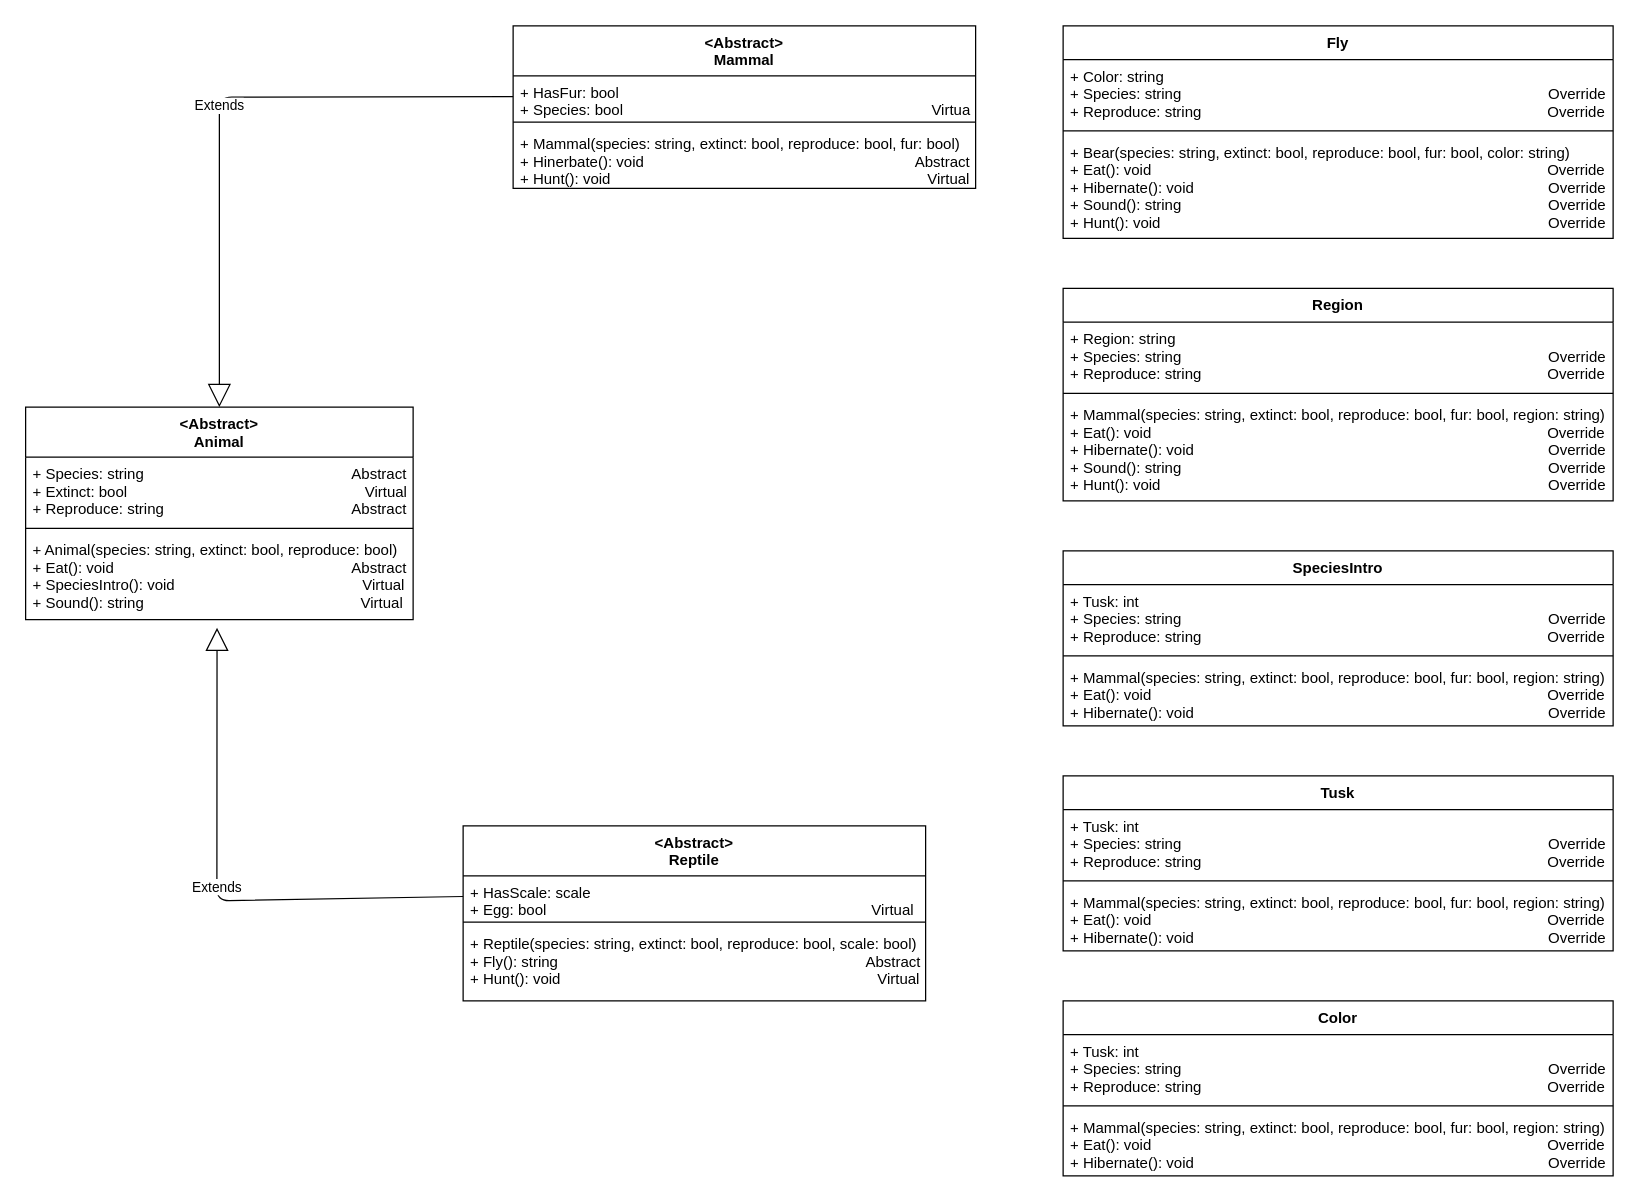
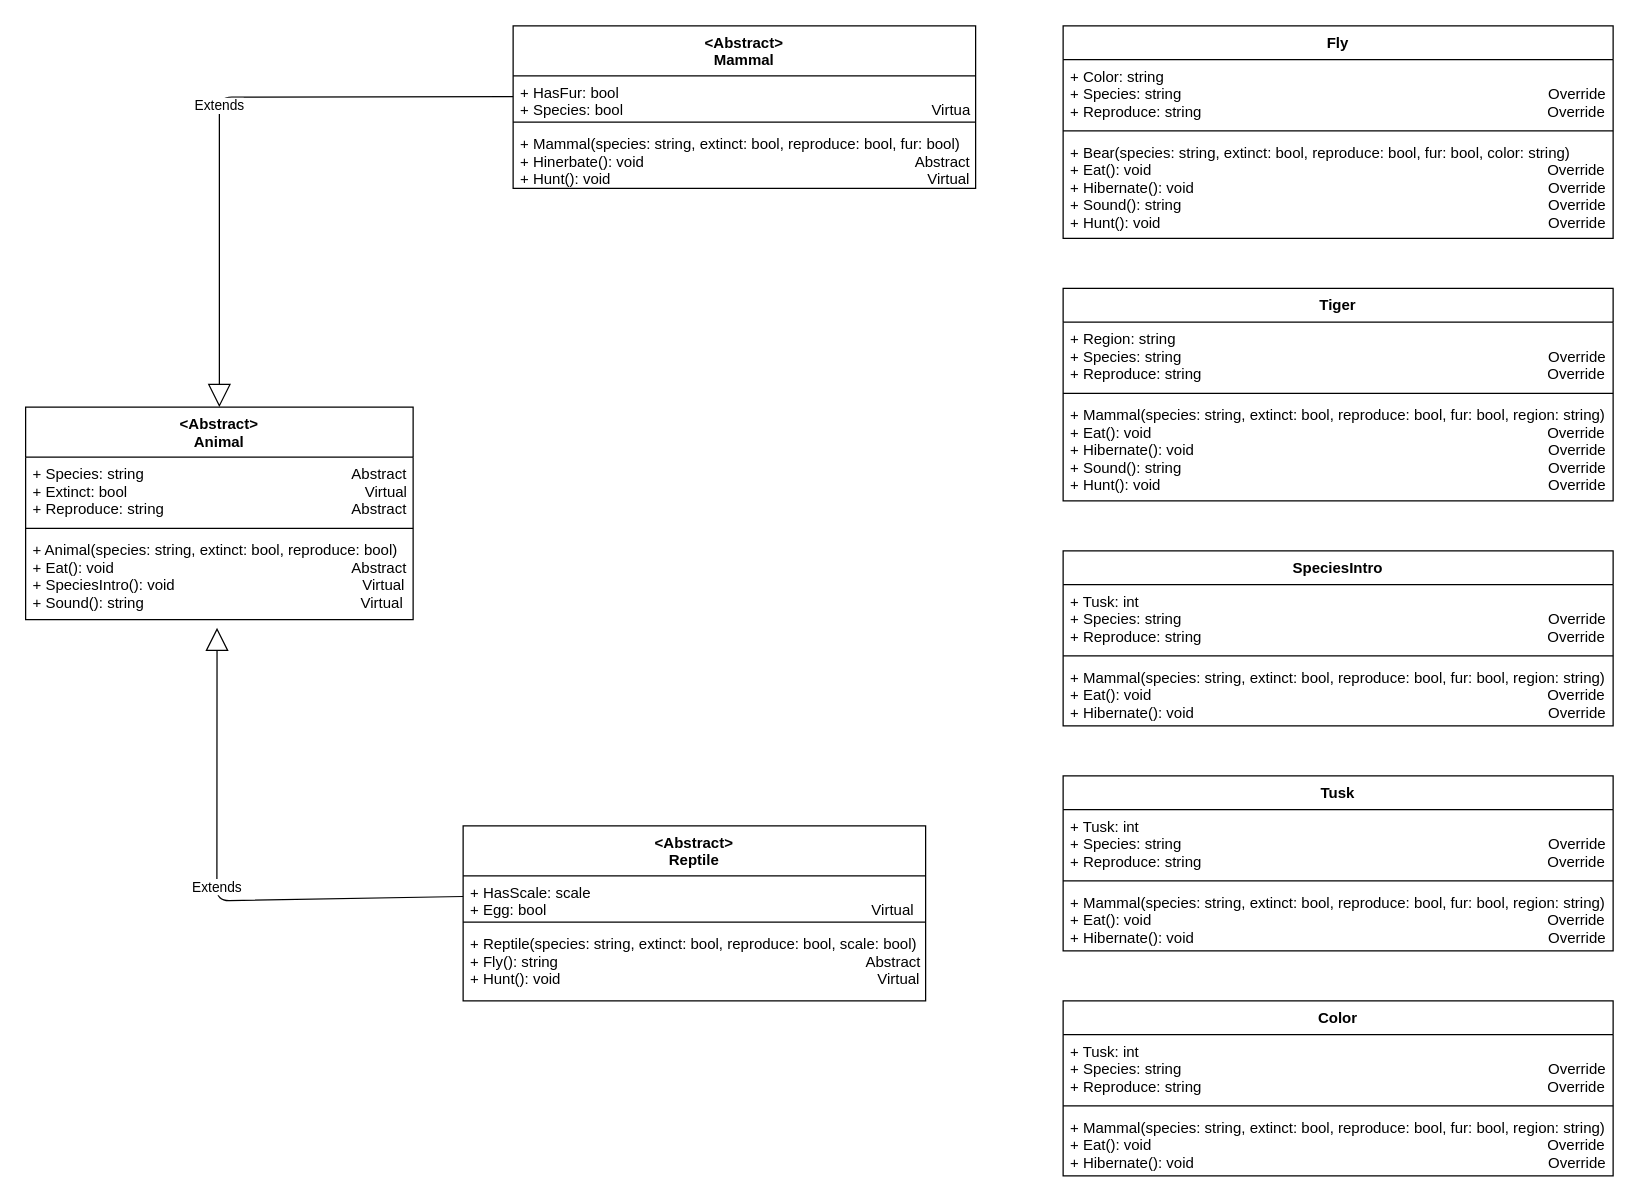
(1338, 305) -> (1338, 305)
